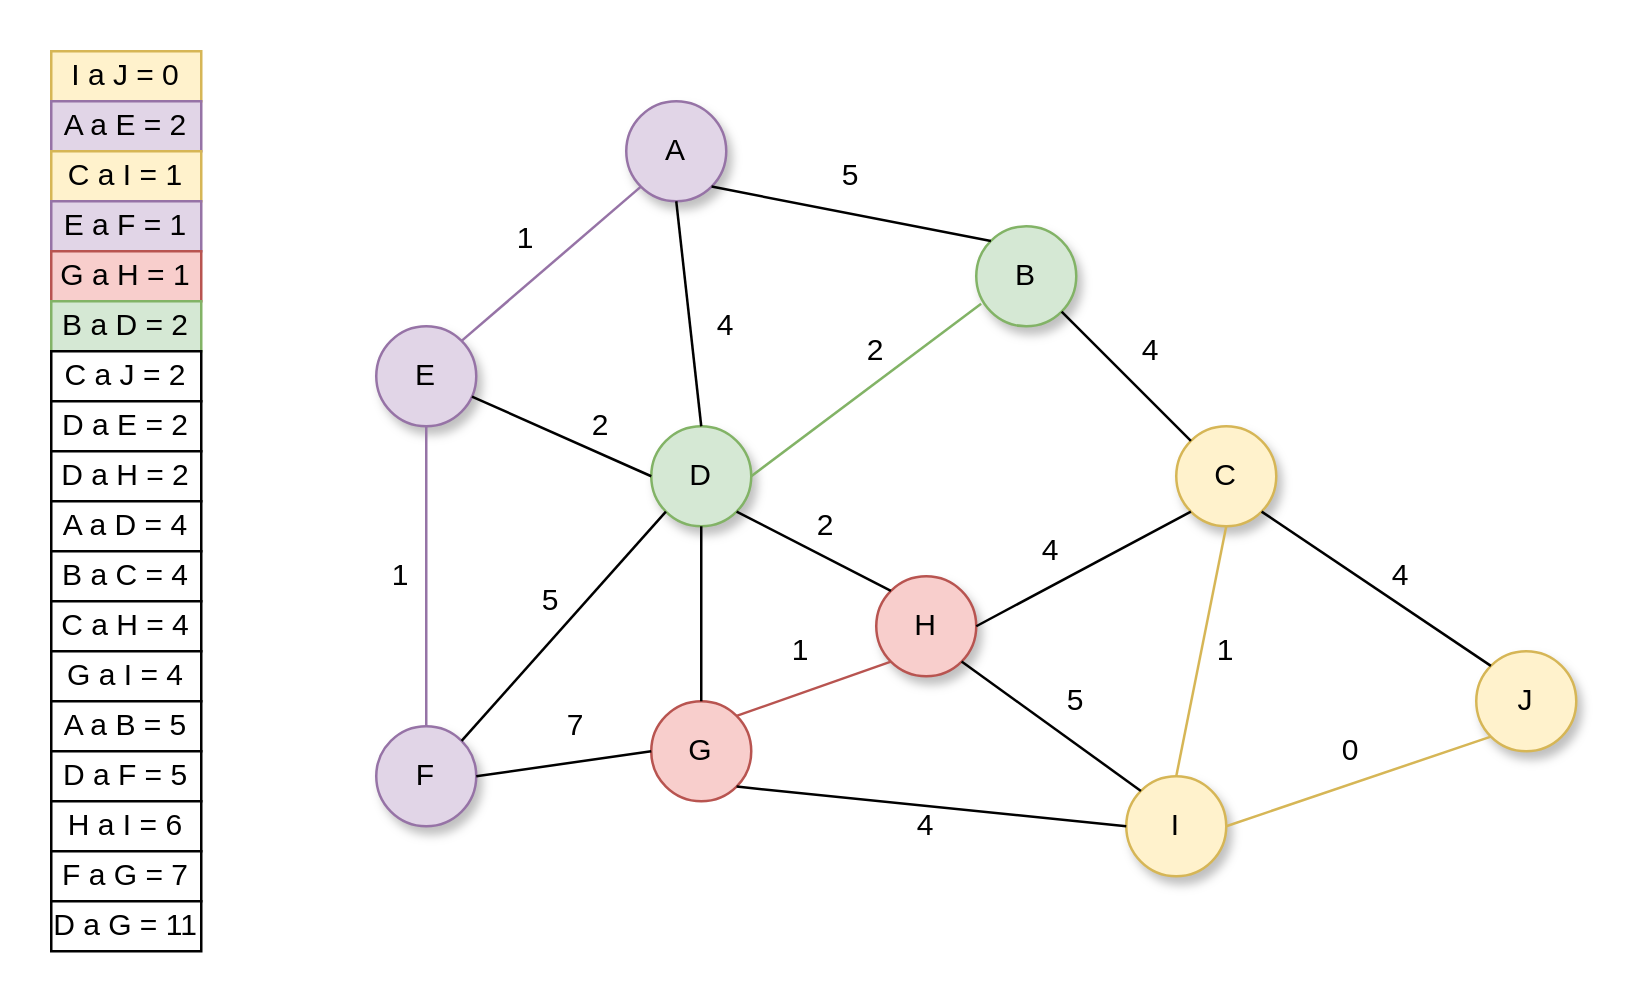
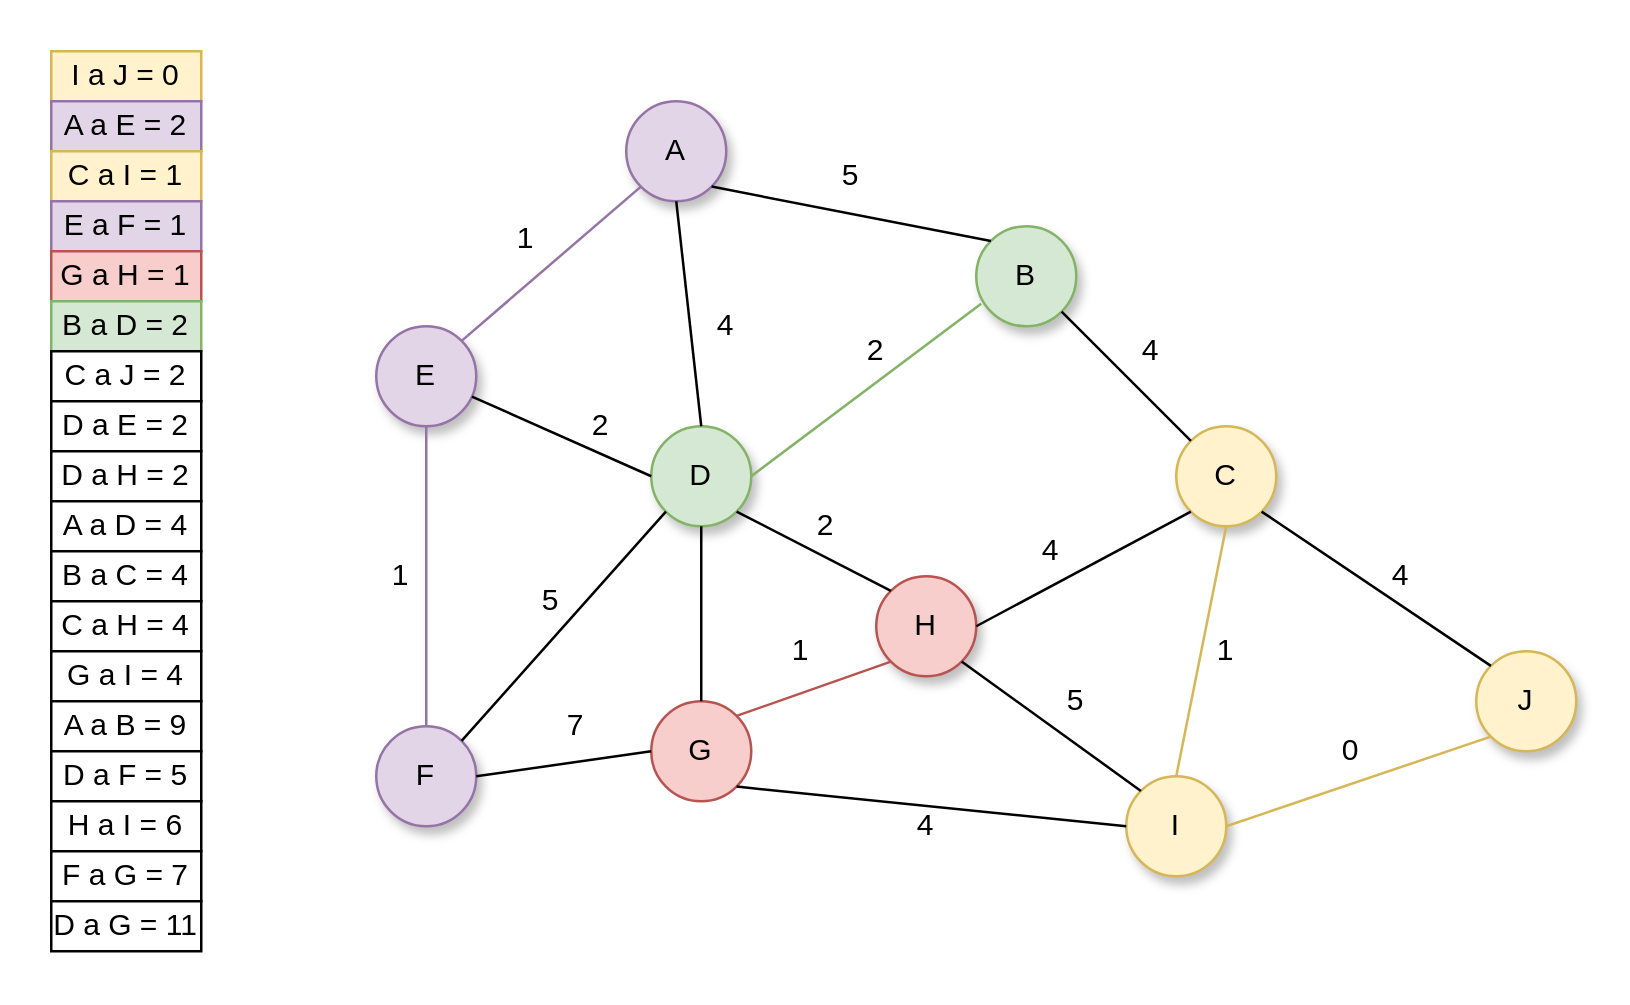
(126, 726) -> (126, 726)
